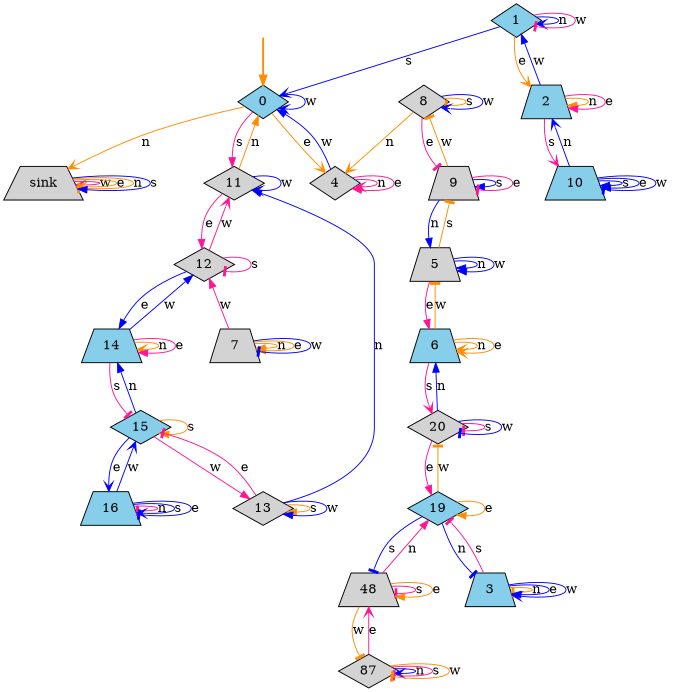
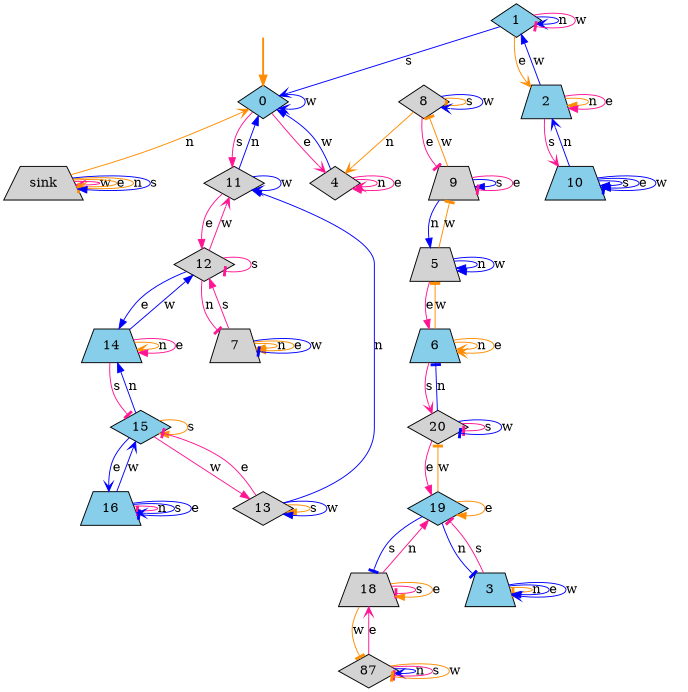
(158, 130) -> (157, 147)
(295, 140) -> (295, 140)
(247, 147) -> (247, 147)
(450, 224) -> (450, 224)
(226, 305) -> (226, 305)
none -> (203, 306)
(437, 389) -> (437, 389)
(369, 590) -> (369, 590)
